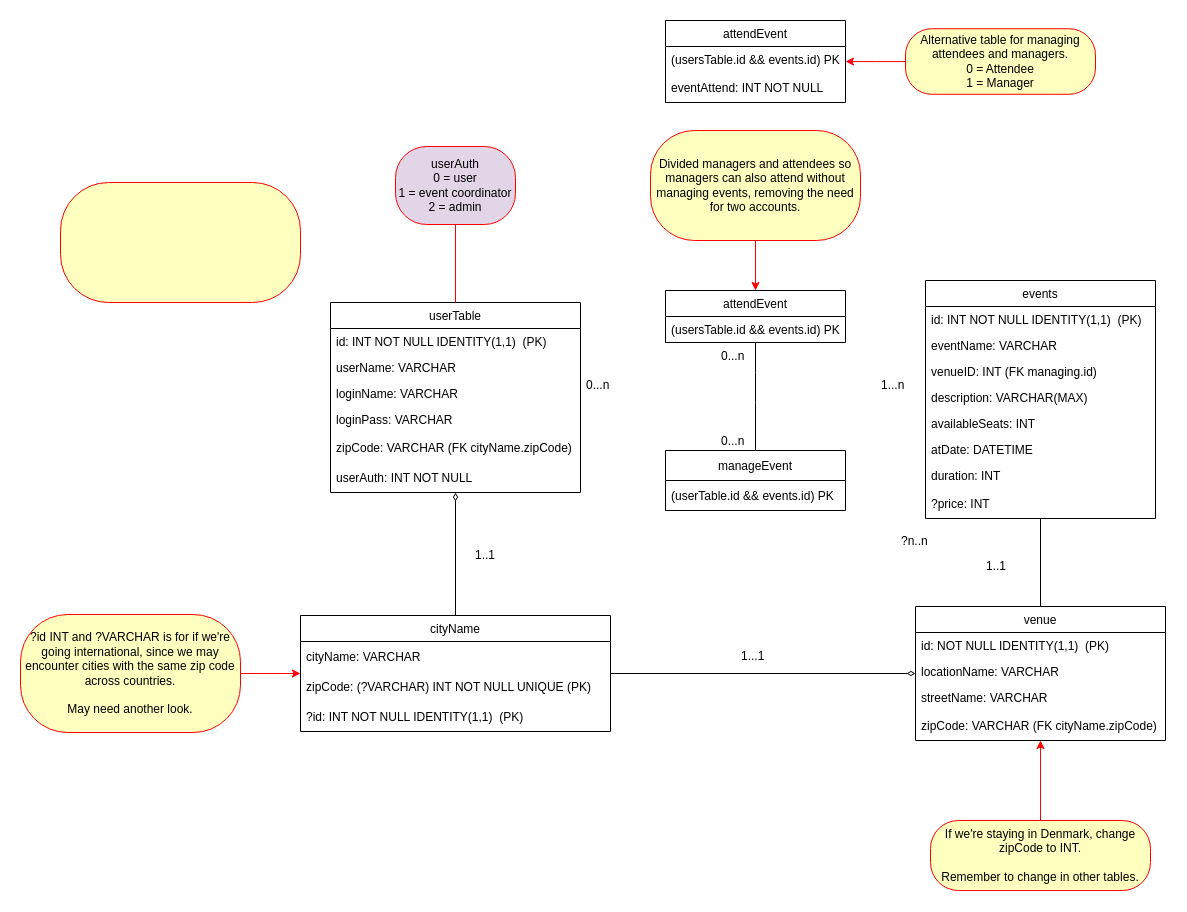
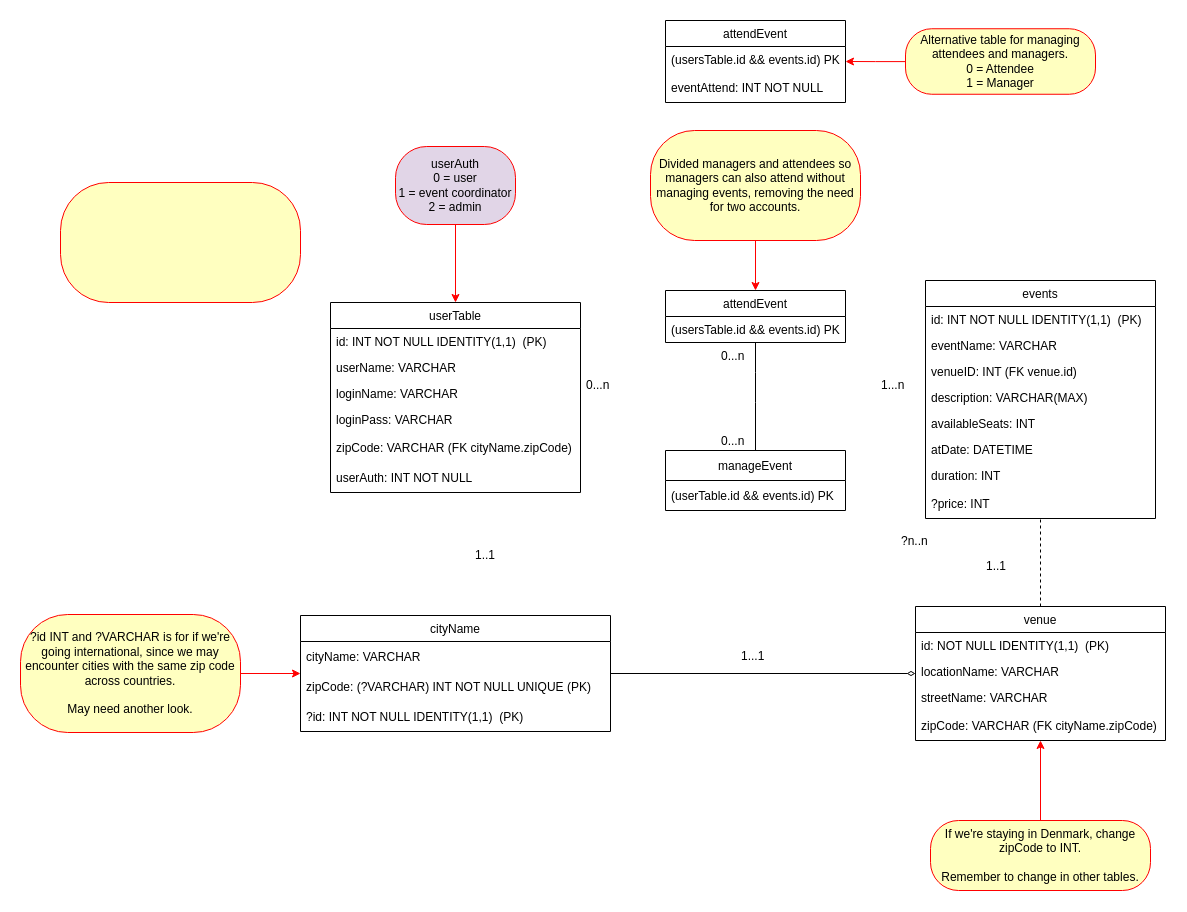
(456, 296) -> (456, 294)
(1018, 372) -> (1009, 372)
(456, 557) -> none
(1041, 562) -> (1041, 562)
